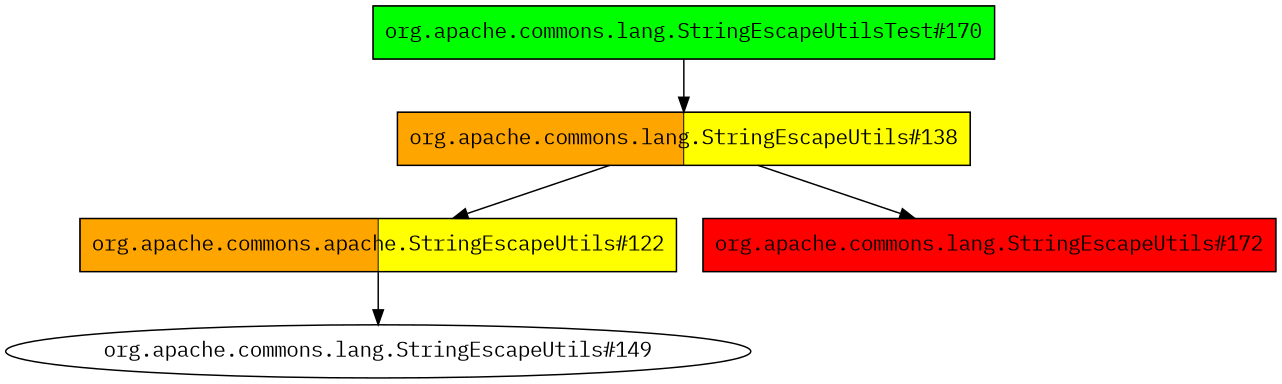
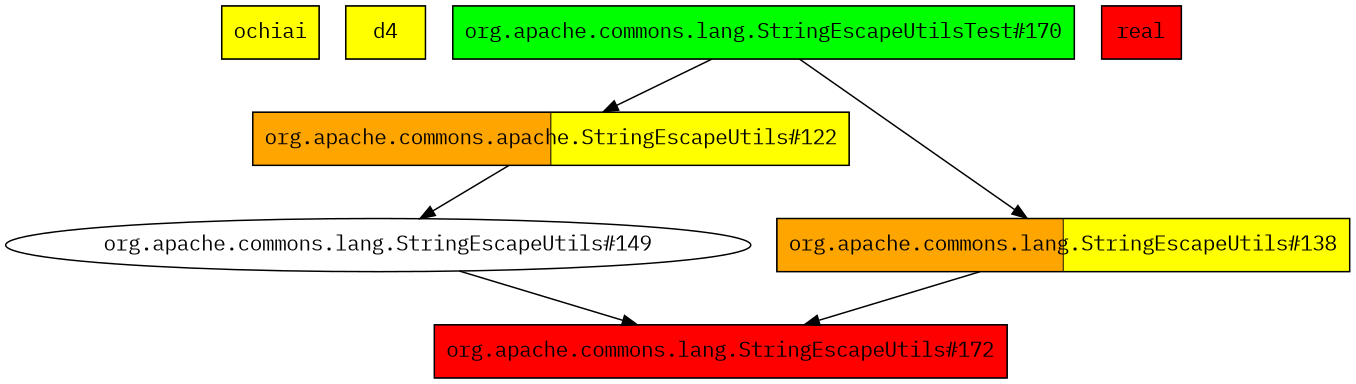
none -> (270, 32)
none -> (386, 32)
none -> (1142, 32)
(538, 189) -> (664, 82)
none -> (541, 296)
